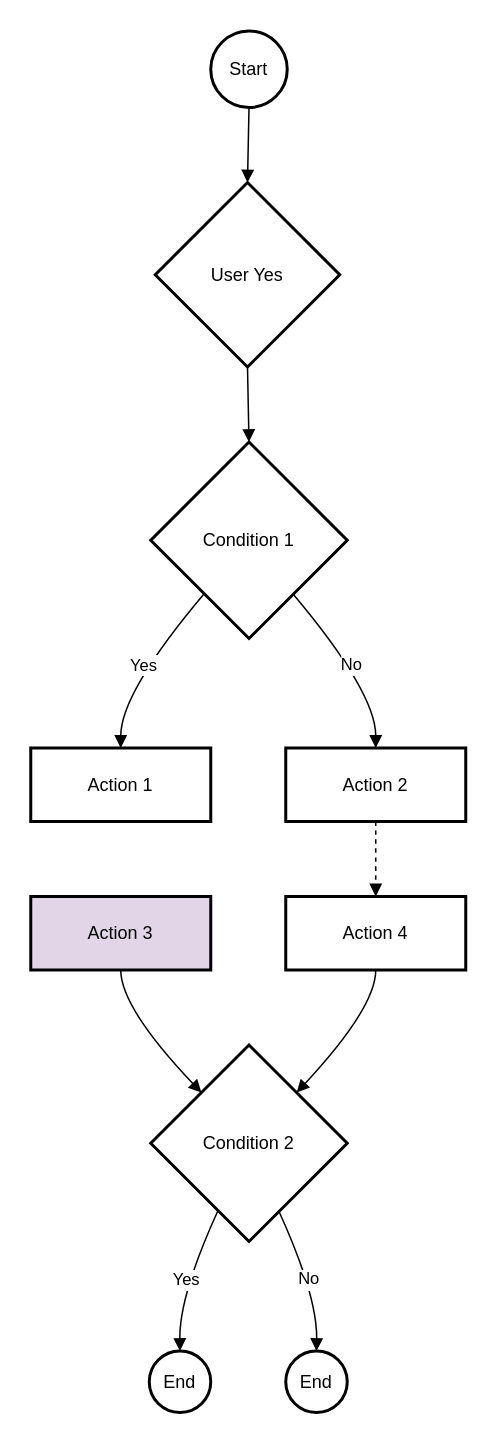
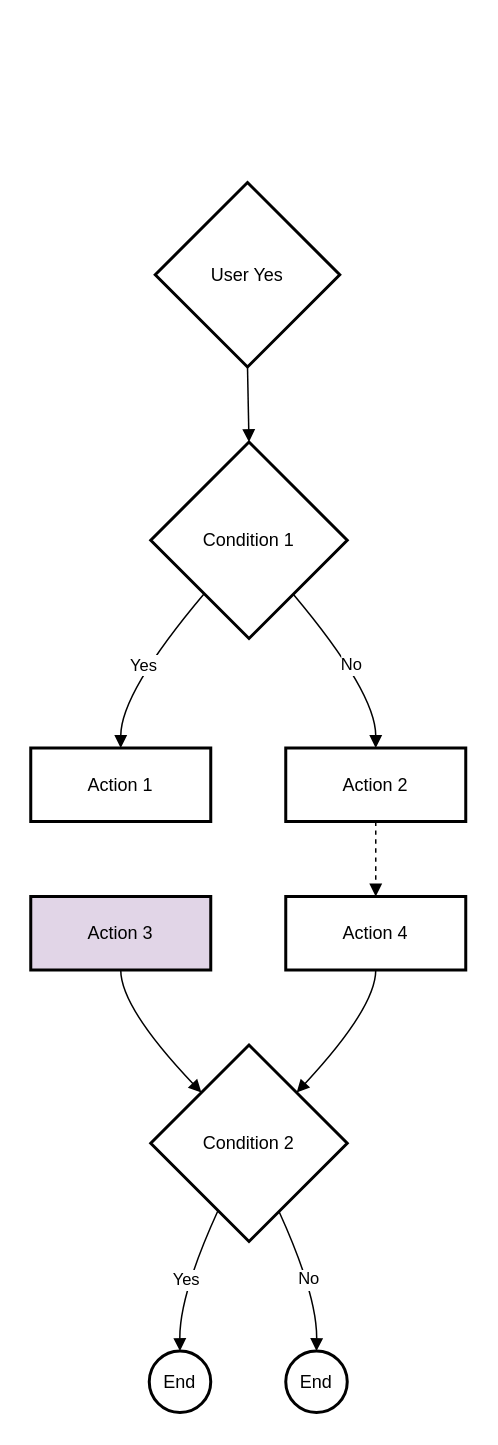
(249, 69) -> none
(248, 139) -> none
